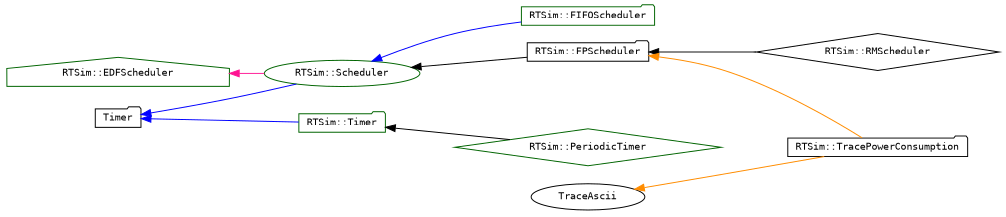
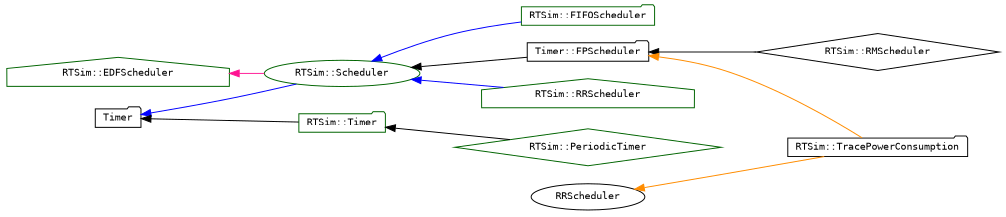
(588, 52) -> (588, 52)
none -> (588, 95)
(225, 120) -> (225, 120)
(588, 197) -> (588, 197)
